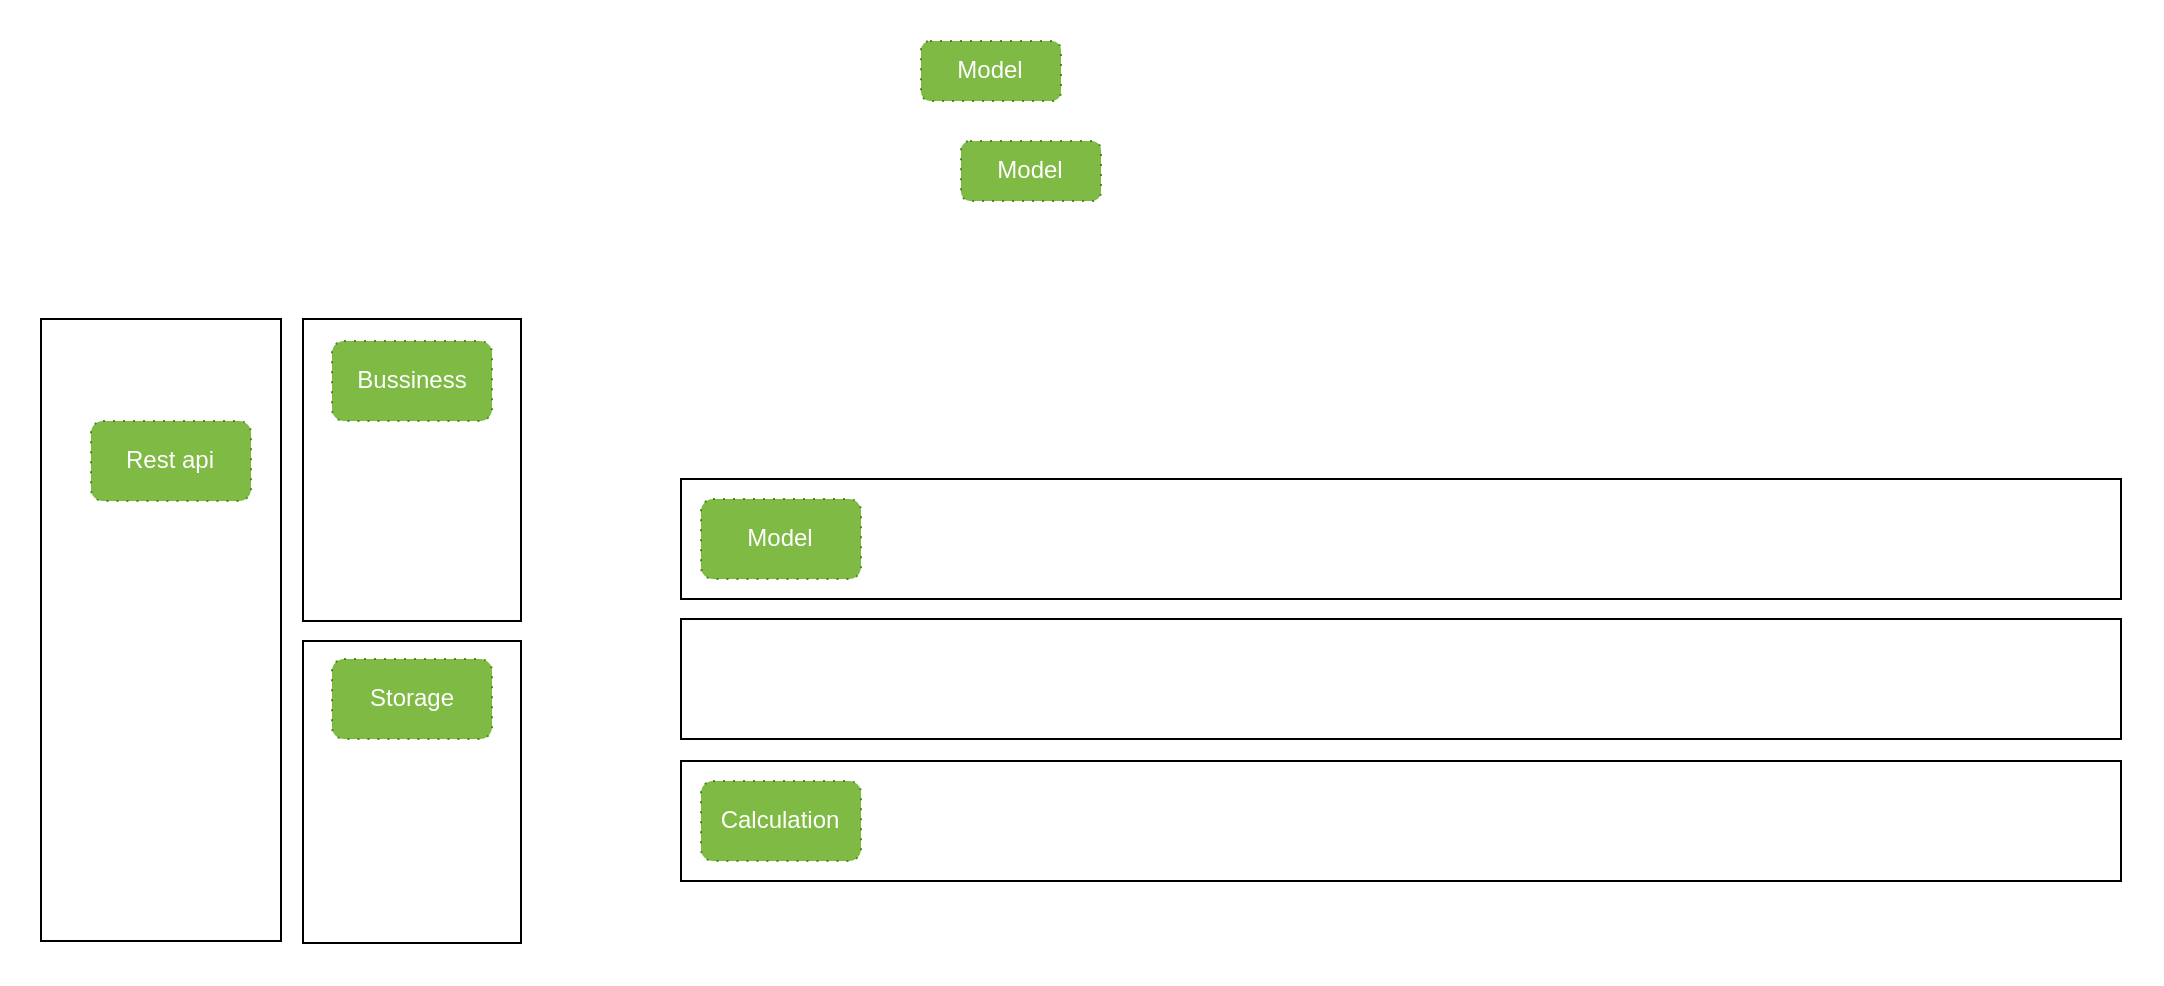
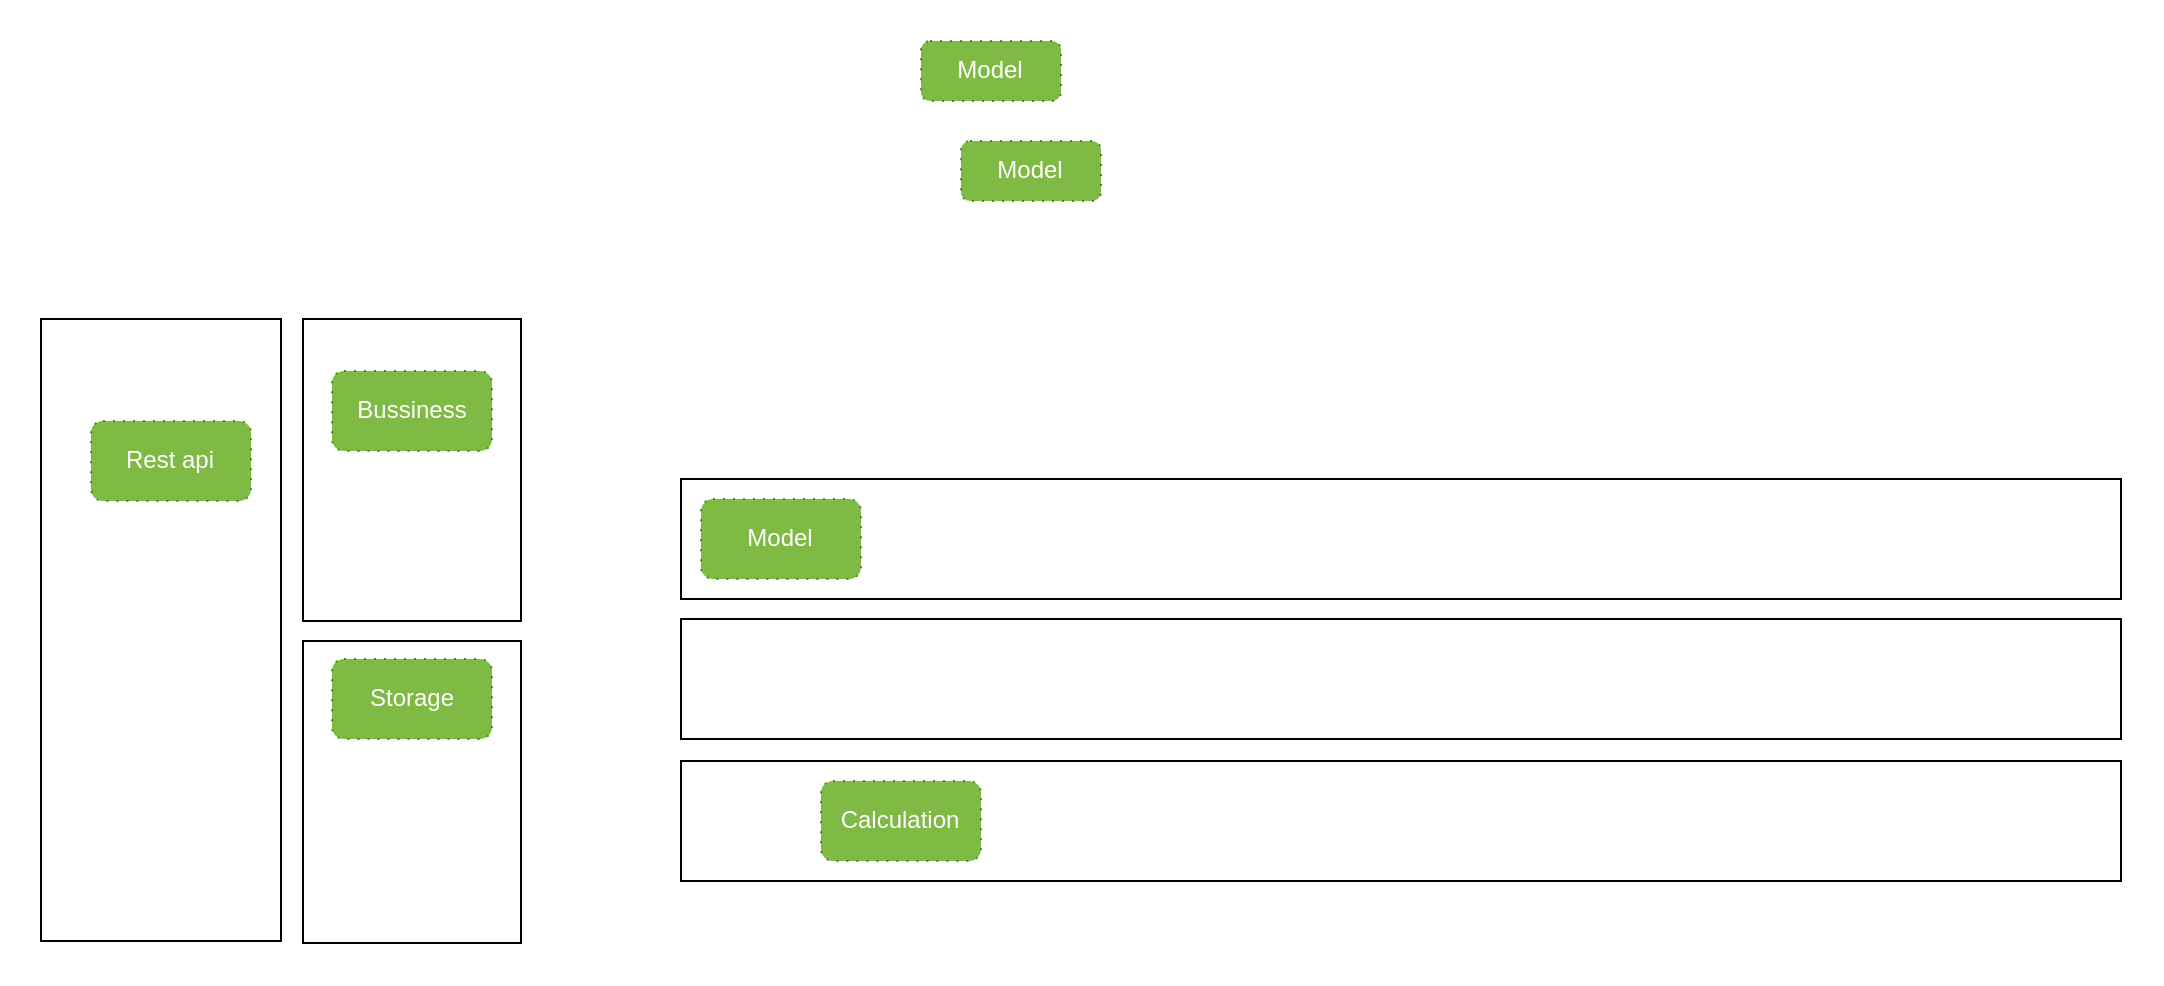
(412, 381) -> (412, 411)
(781, 821) -> (901, 821)
